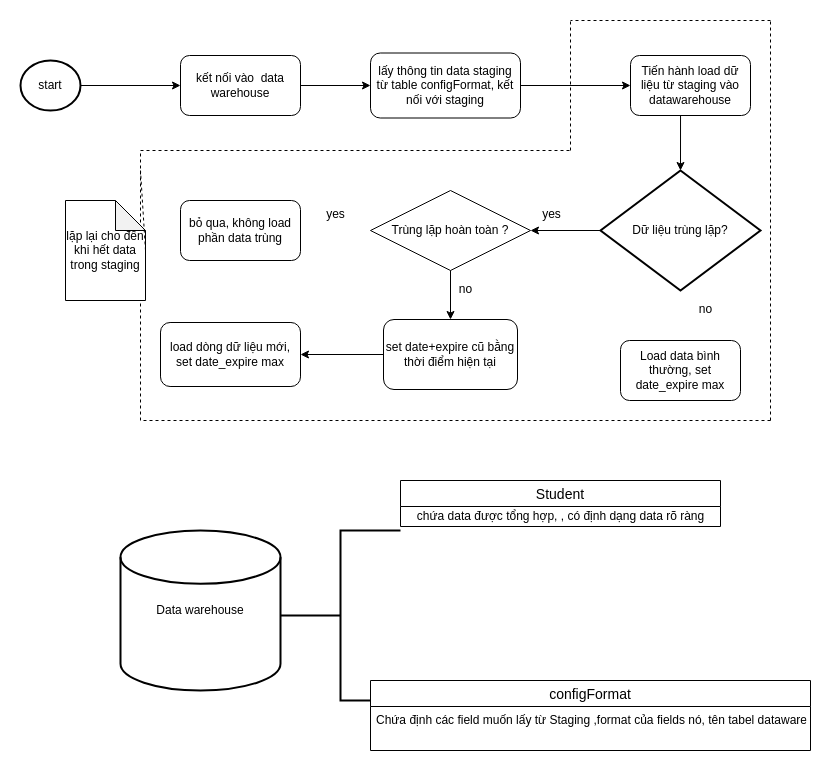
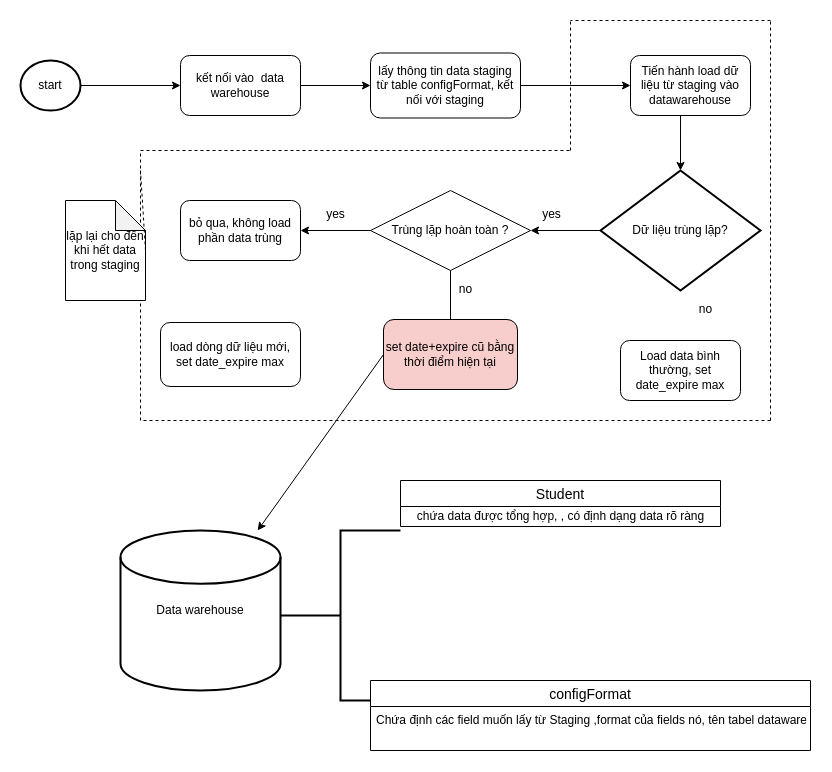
none -> (339, 231)
(451, 311) -> (451, 314)
(345, 355) -> (323, 440)
(451, 355) -> (451, 355)
